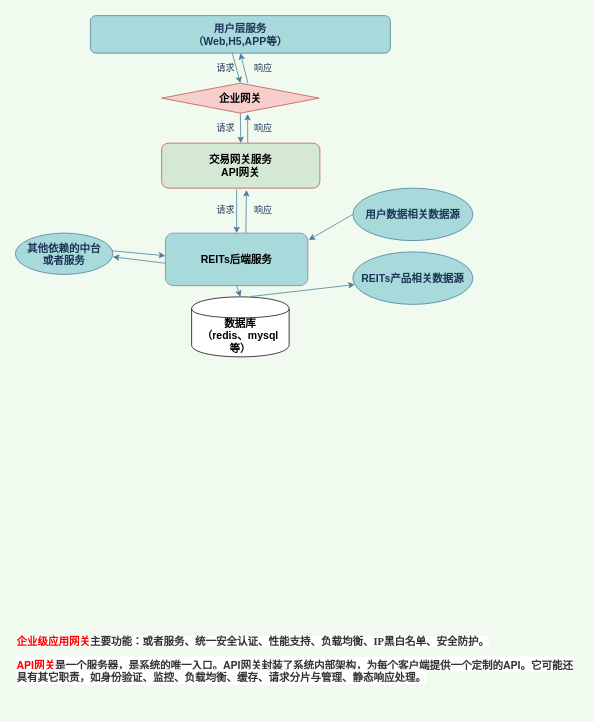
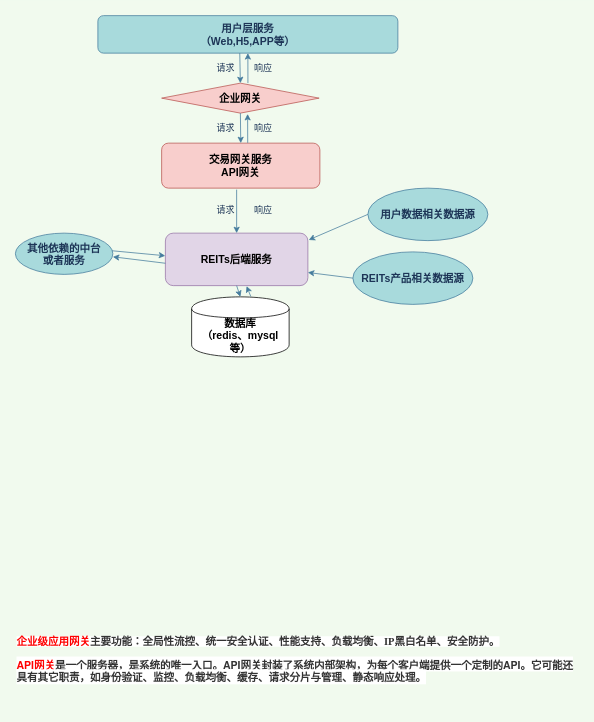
(240, 34) -> (248, 34)
(241, 165) -> (241, 165)
(246, 204) -> none
(413, 214) -> (428, 214)
(237, 259) -> (237, 259)
none -> (333, 275)
(300, 291) -> (250, 293)
(220, 641) -> (224, 641)
